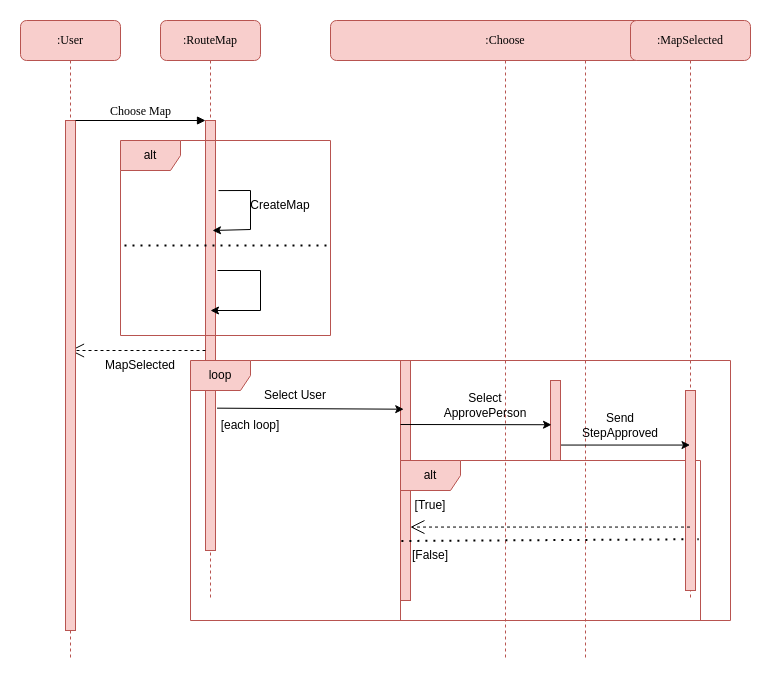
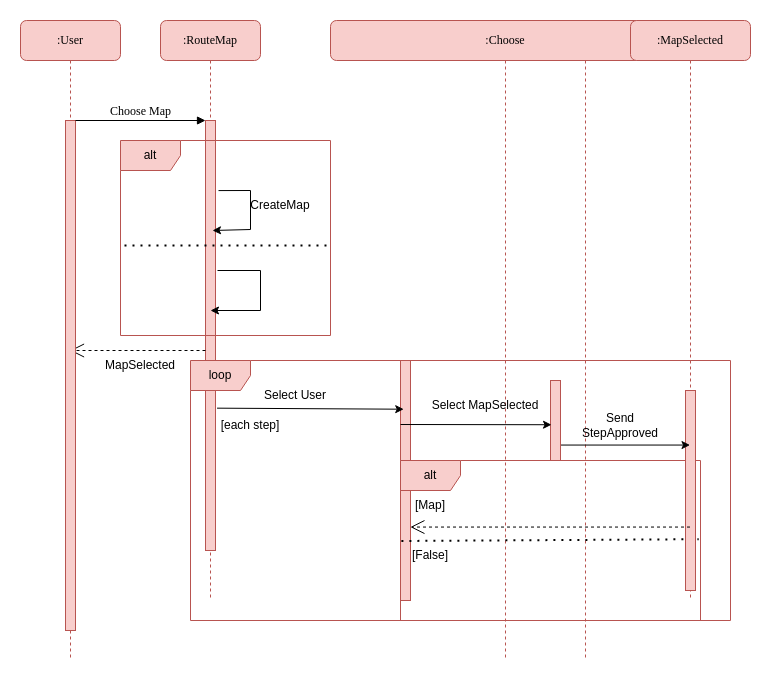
(486, 406) -> (486, 406)
(251, 426) -> (251, 426)
(431, 506) -> (431, 506)
